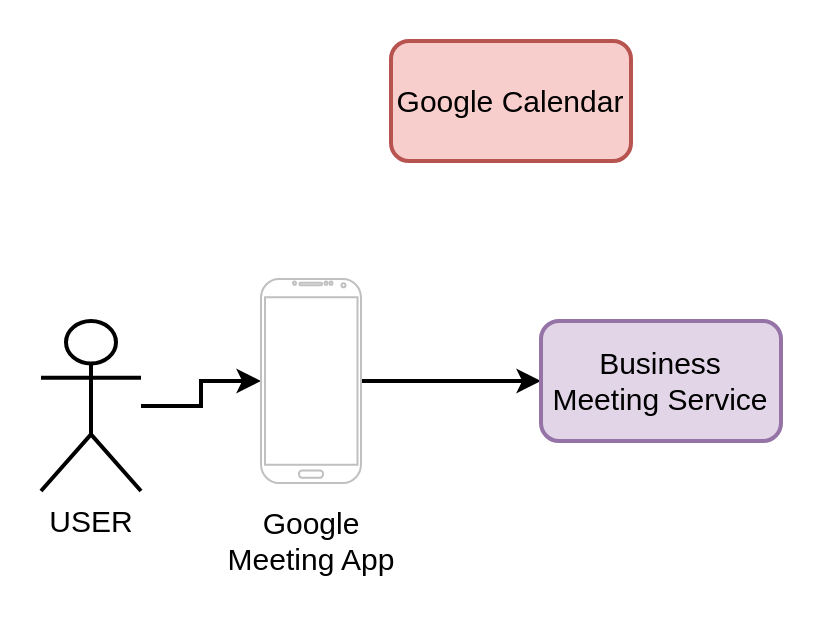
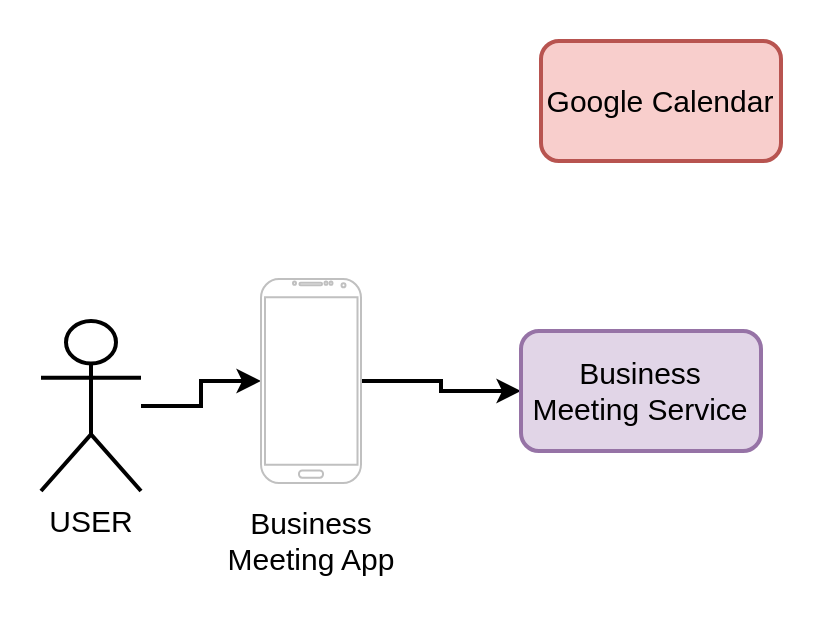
(511, 101) -> (661, 101)
(661, 381) -> (641, 391)
(312, 541) -> (312, 541)
